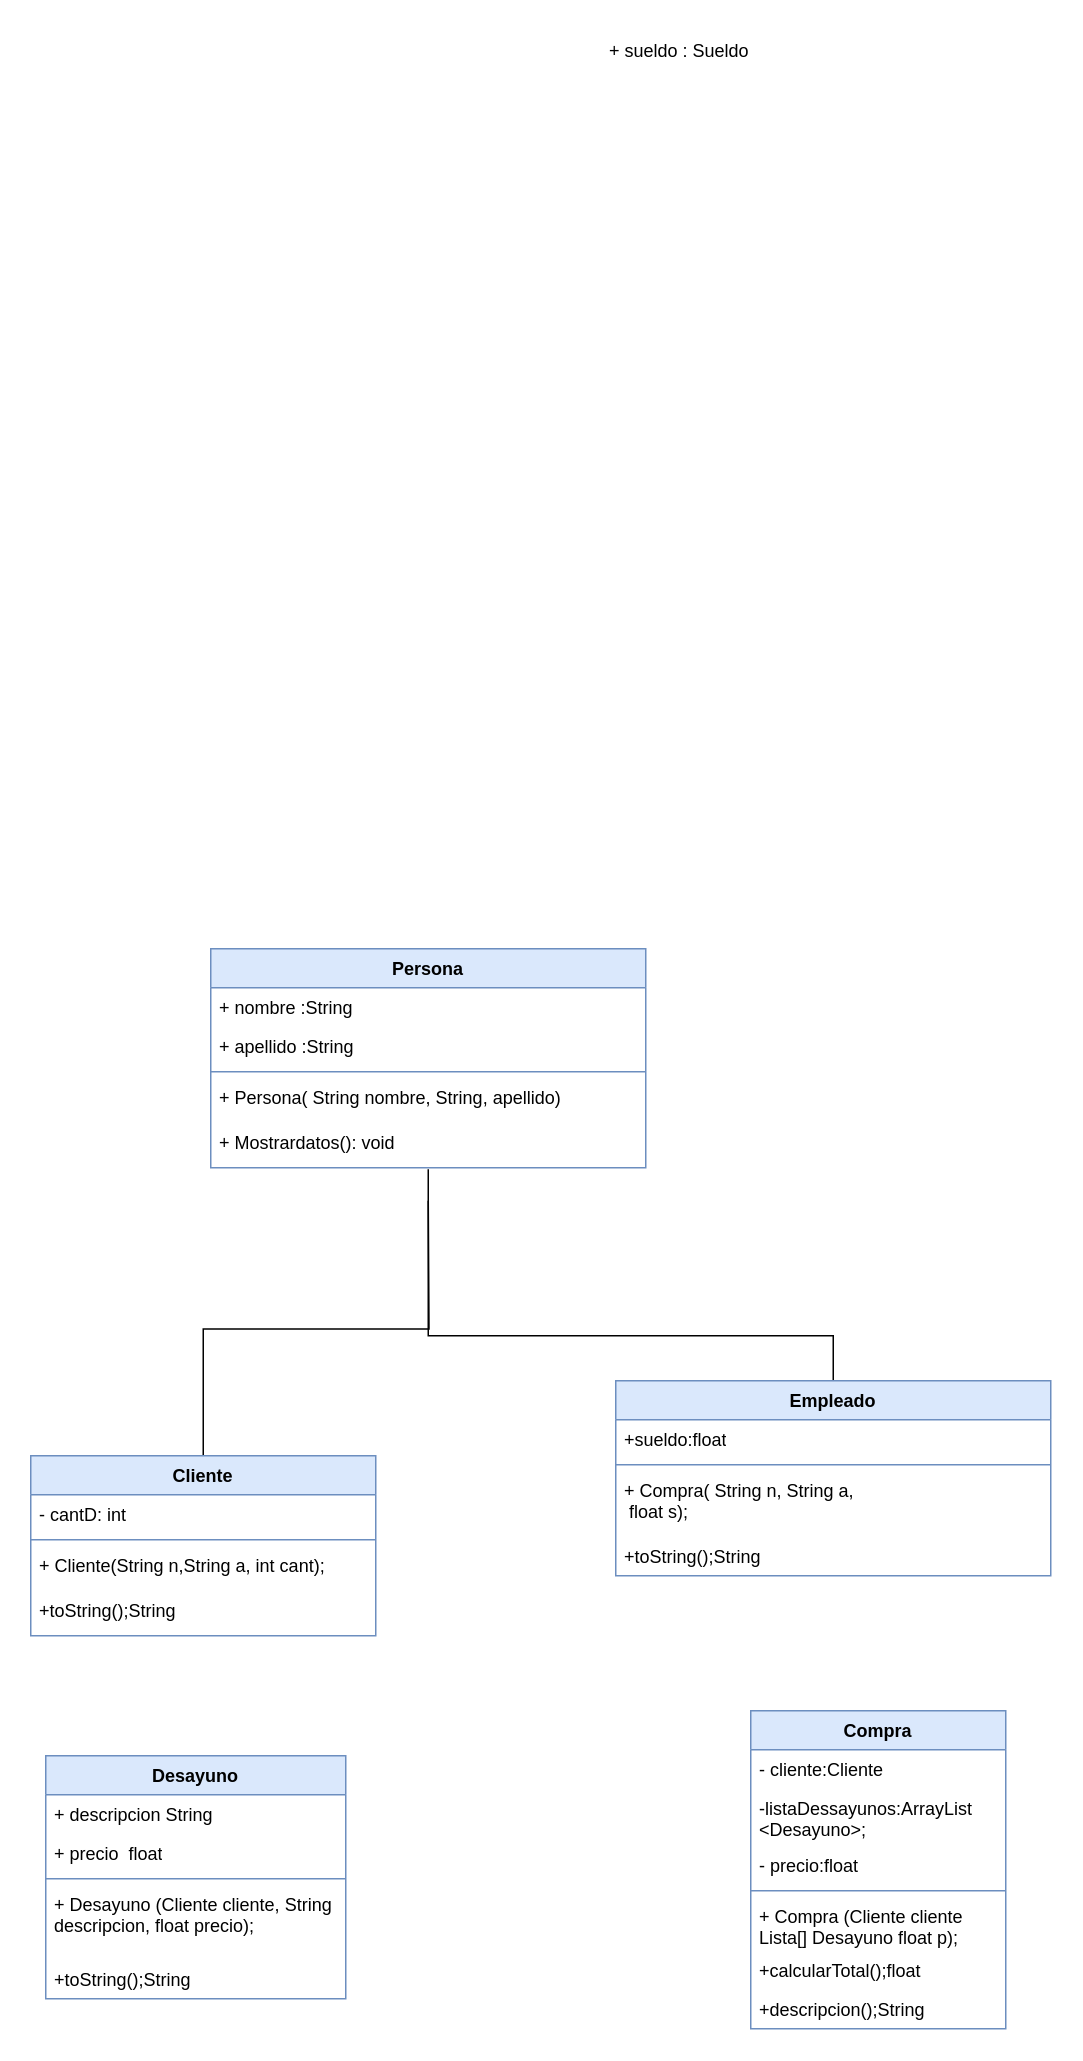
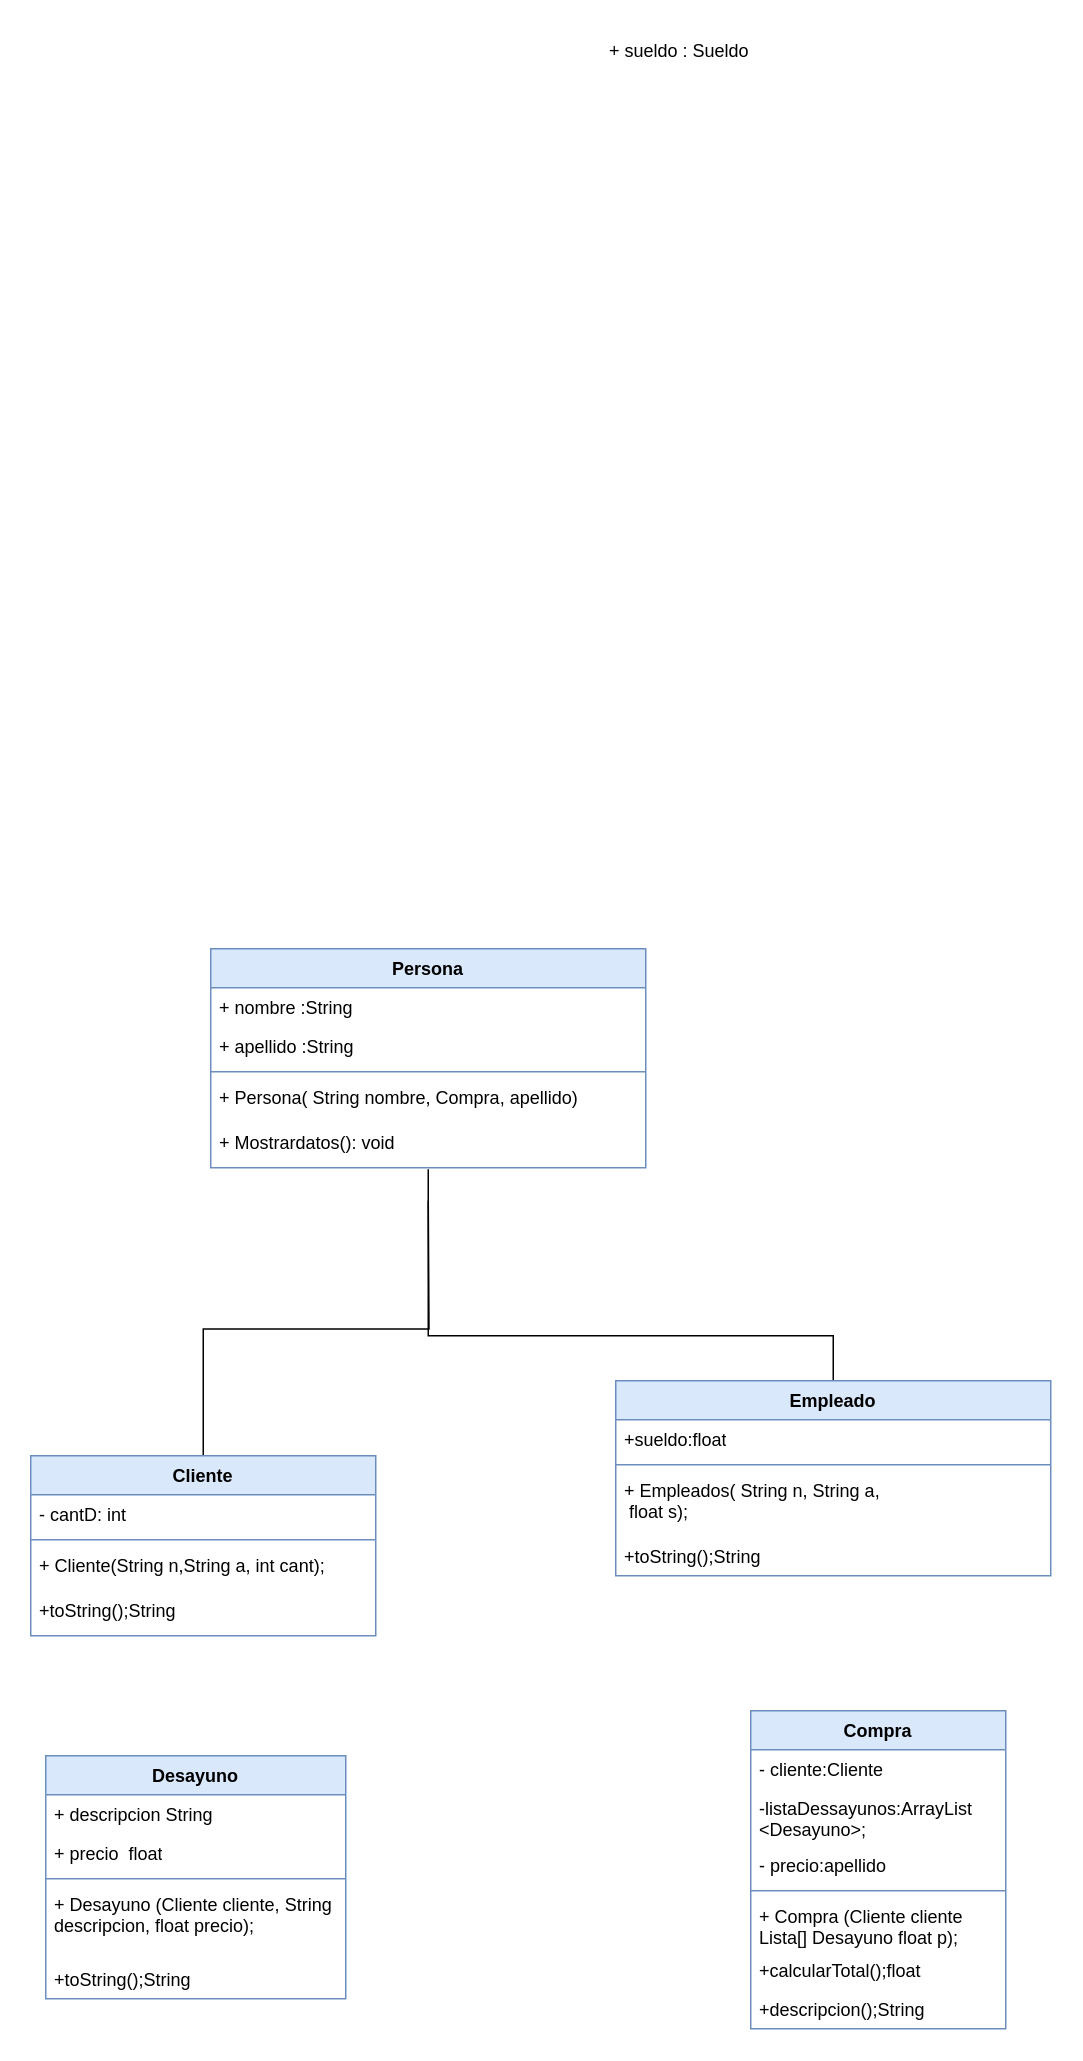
(408, 1099) -> (411, 1099)
(750, 1503) -> (763, 1503)
(821, 1867) -> (831, 1867)
